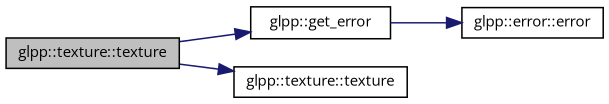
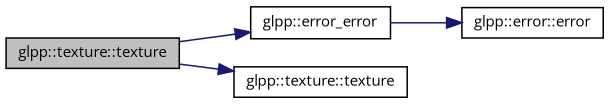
(321, 23) -> (321, 23)
